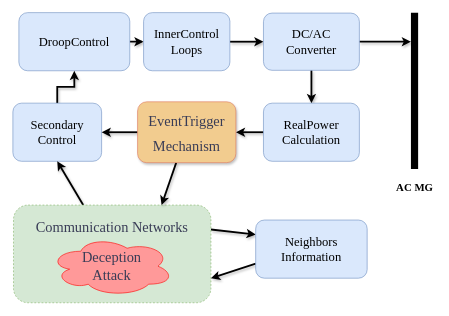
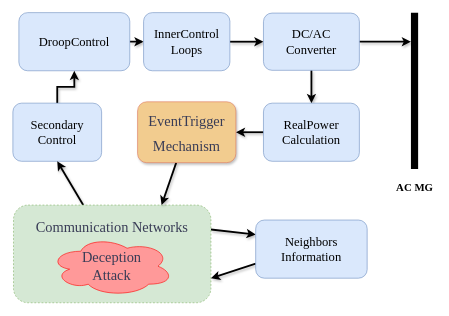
(123, 132) -> none
